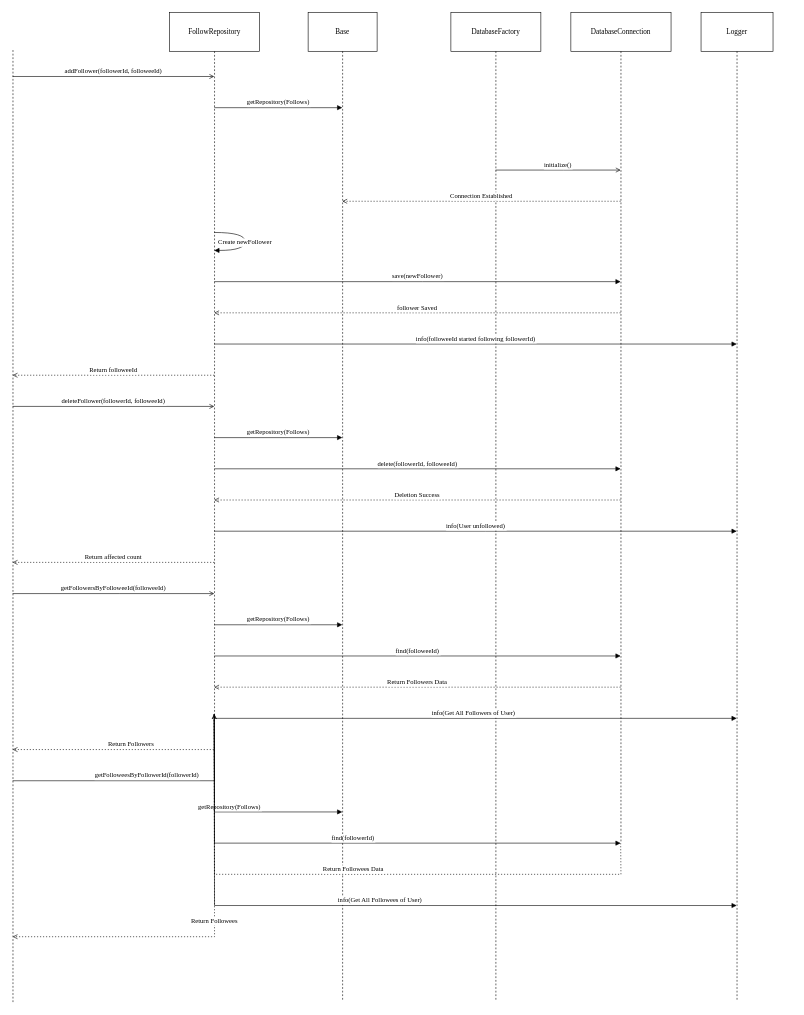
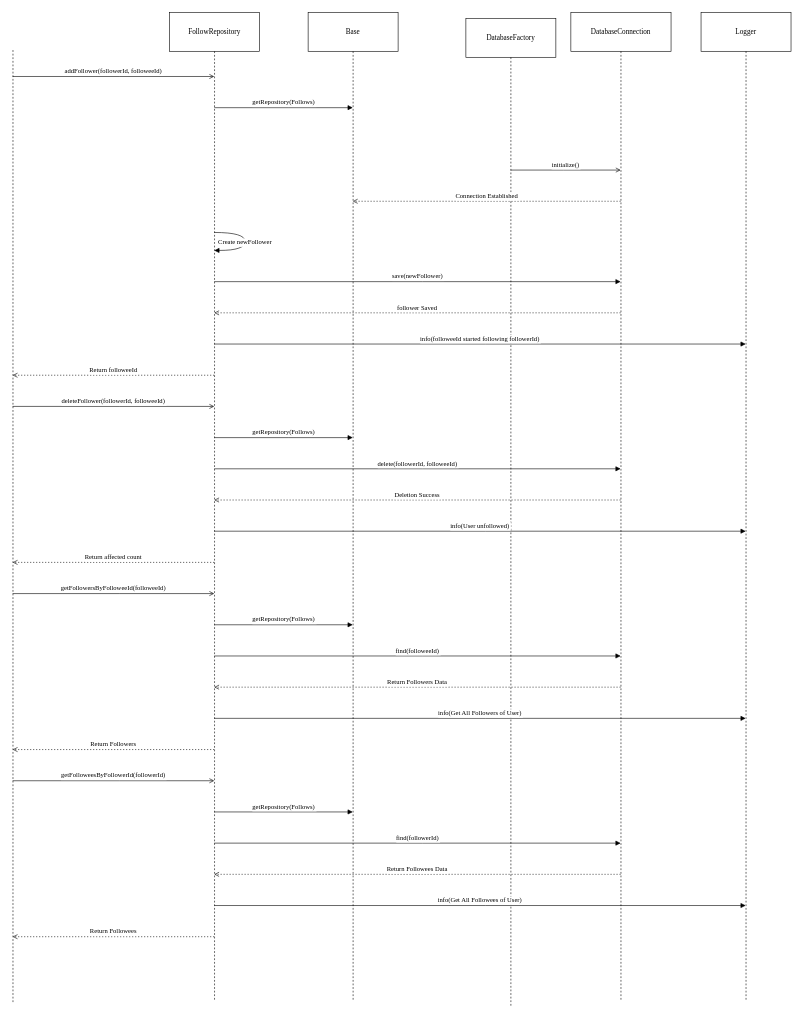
(215, 363) -> (215, 506)
(621, 428) -> (621, 506)
(343, 506) -> (353, 506)
(496, 506) -> (511, 512)
(737, 506) -> (746, 506)
